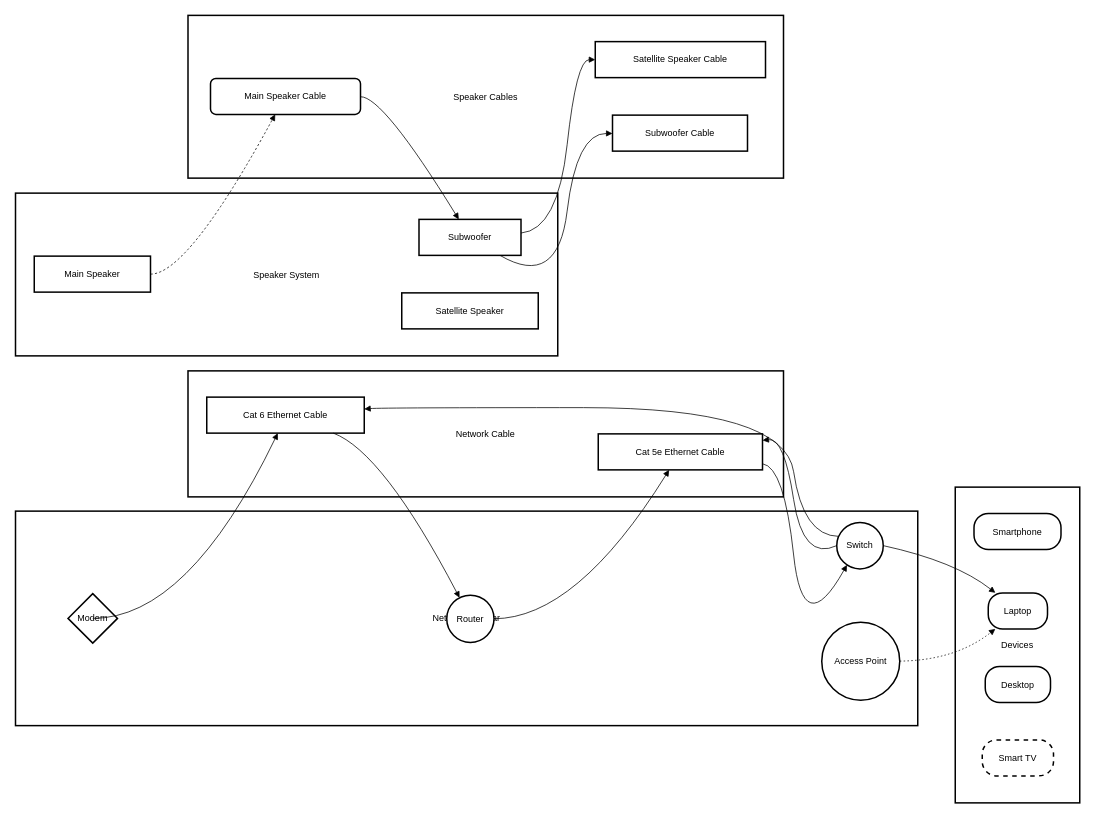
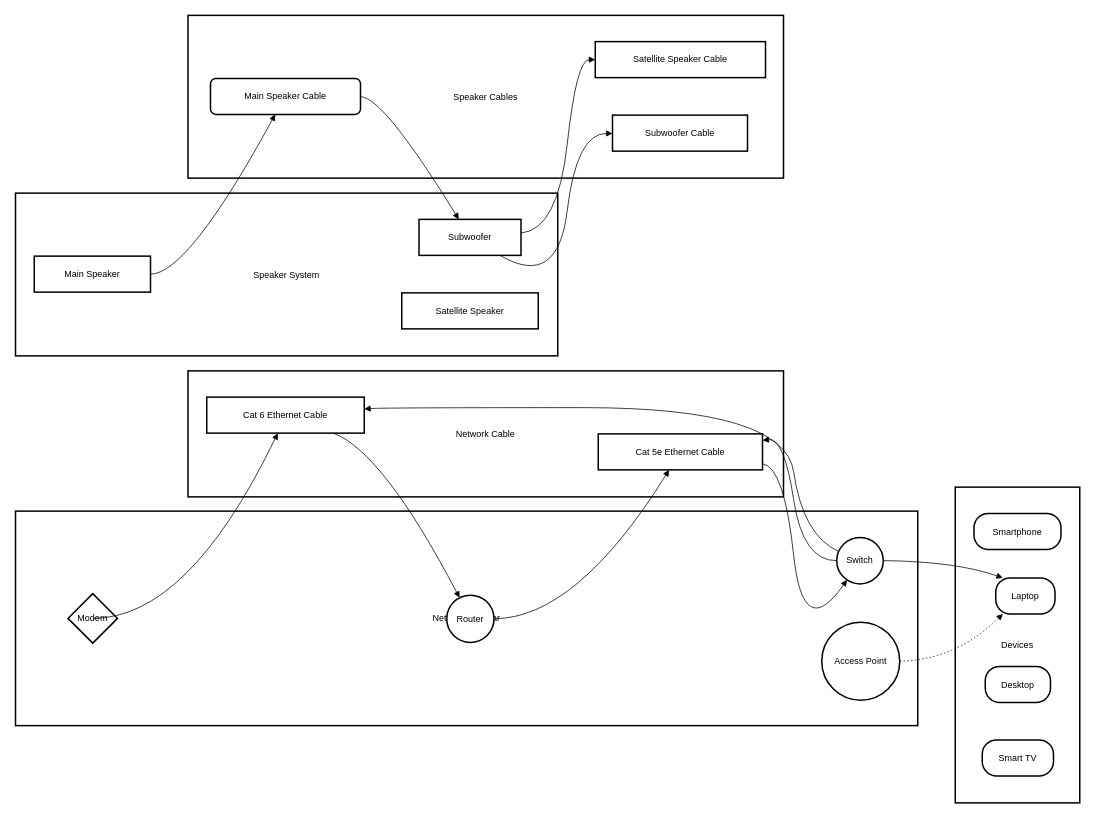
(221, 206) -> (221, 206)
(860, 546) -> (860, 561)
(1018, 611) -> (1025, 596)
(1018, 758) -> (1018, 758)
